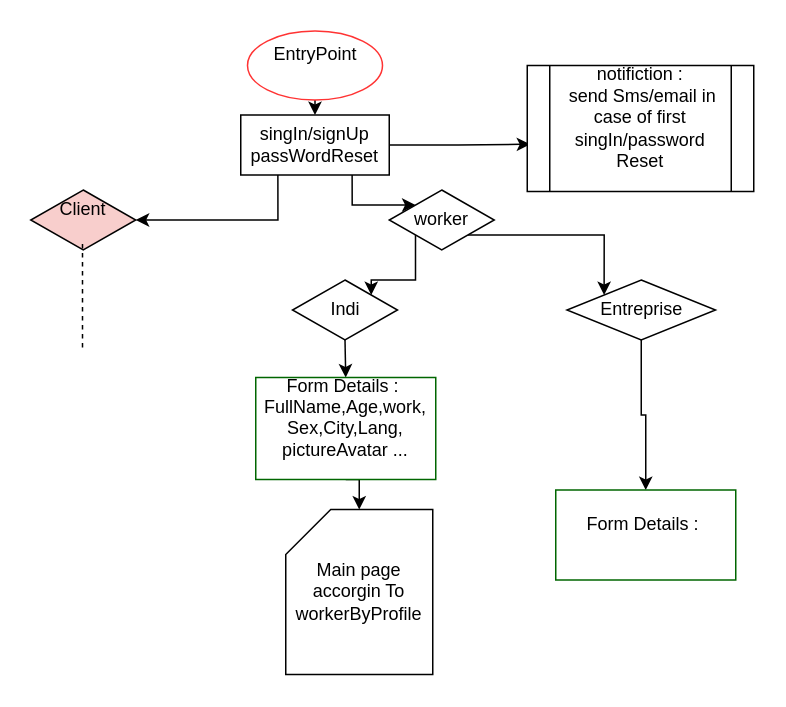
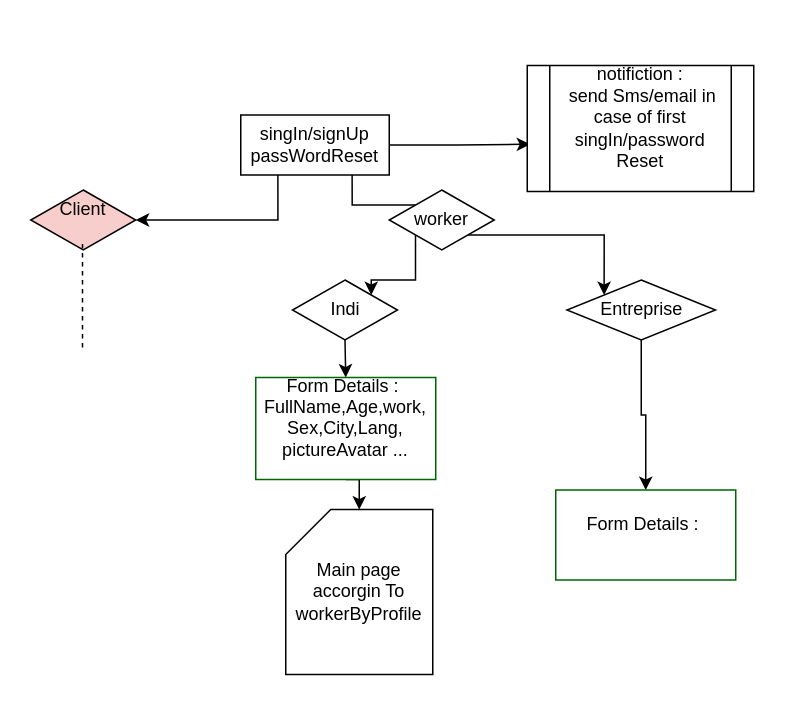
(315, 65) -> none
(315, 102) -> none
(404, 205) -> (408, 205)
